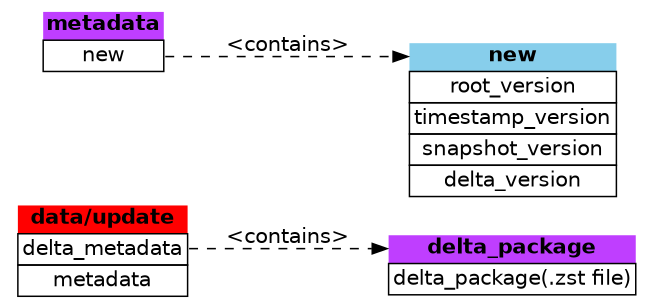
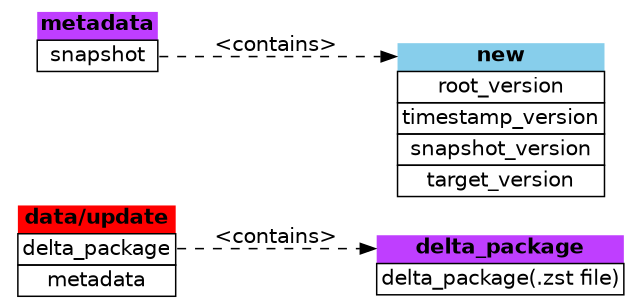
(103, 55) -> (98, 55)
(513, 180) -> (501, 180)
(103, 249) -> (97, 249)
